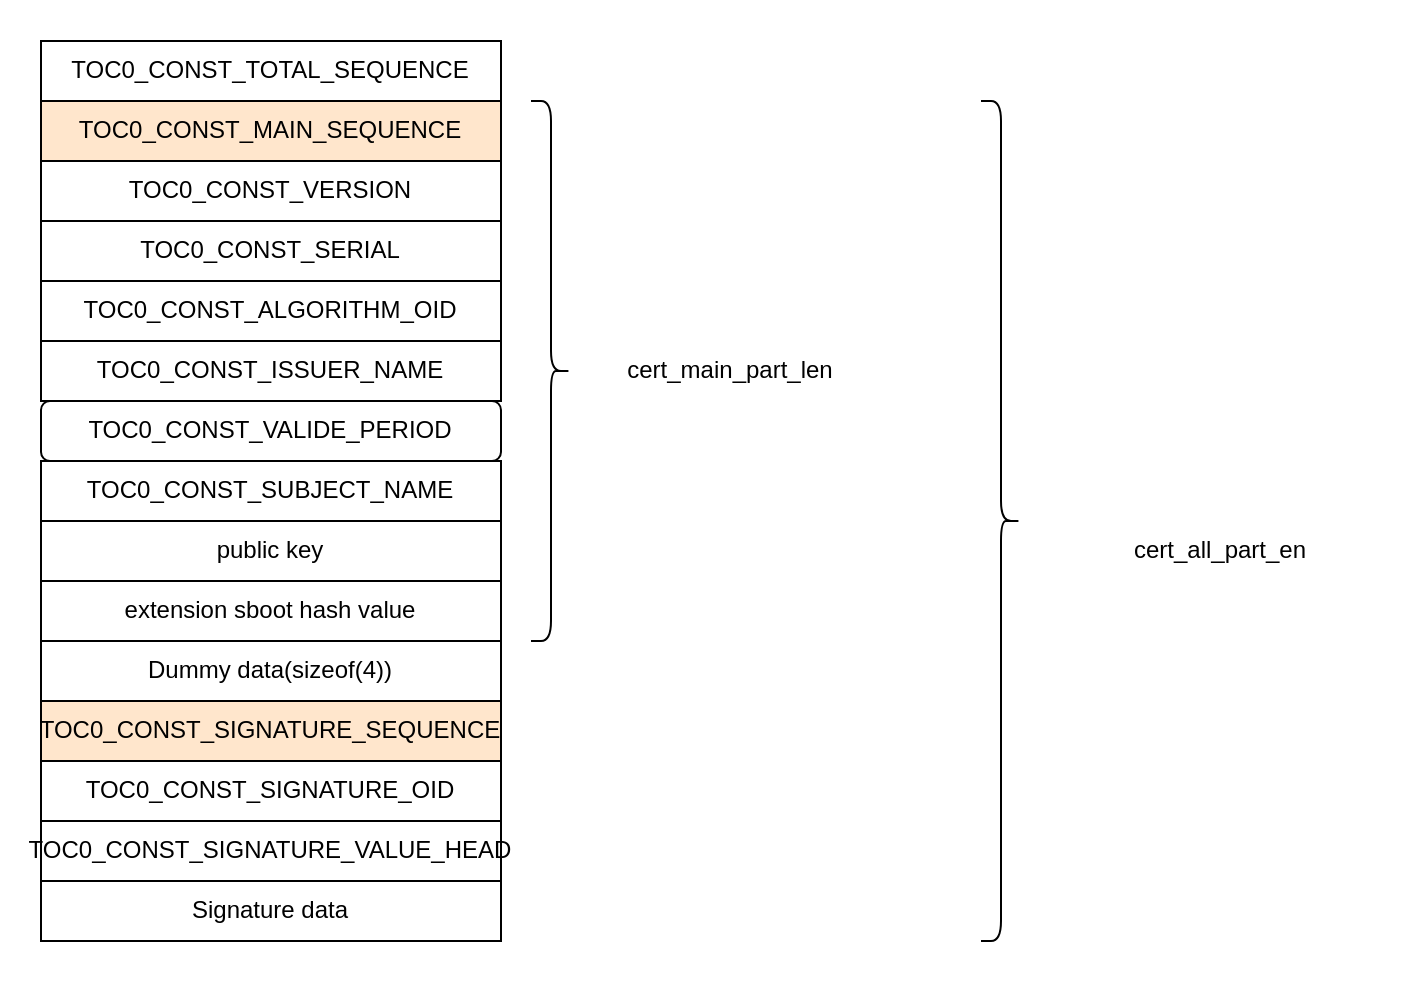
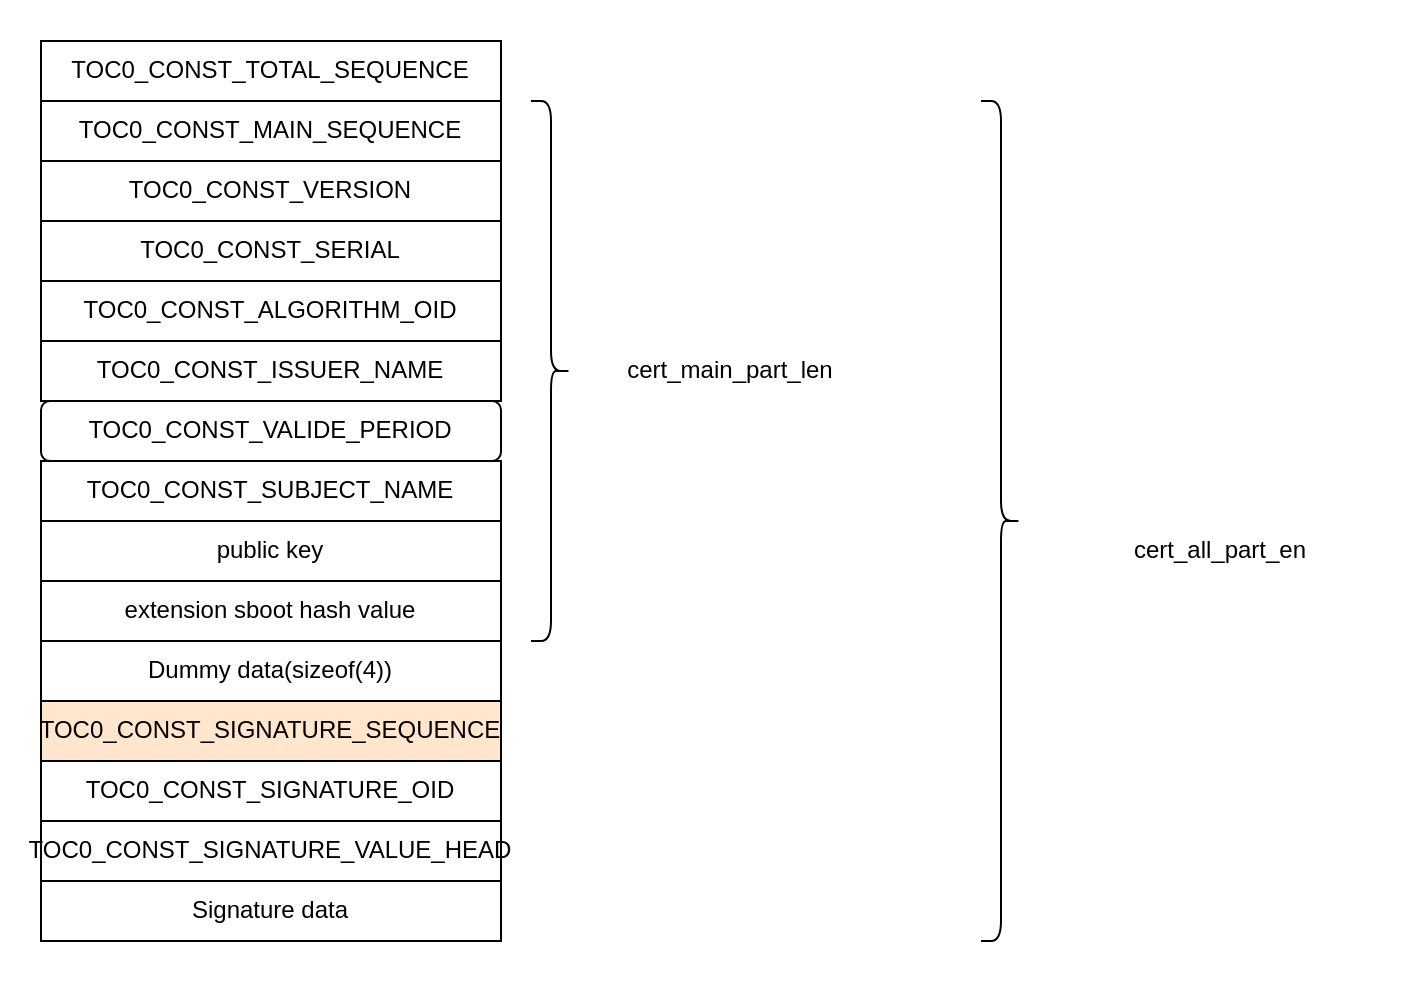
(271, 131) -> (271, 131)
